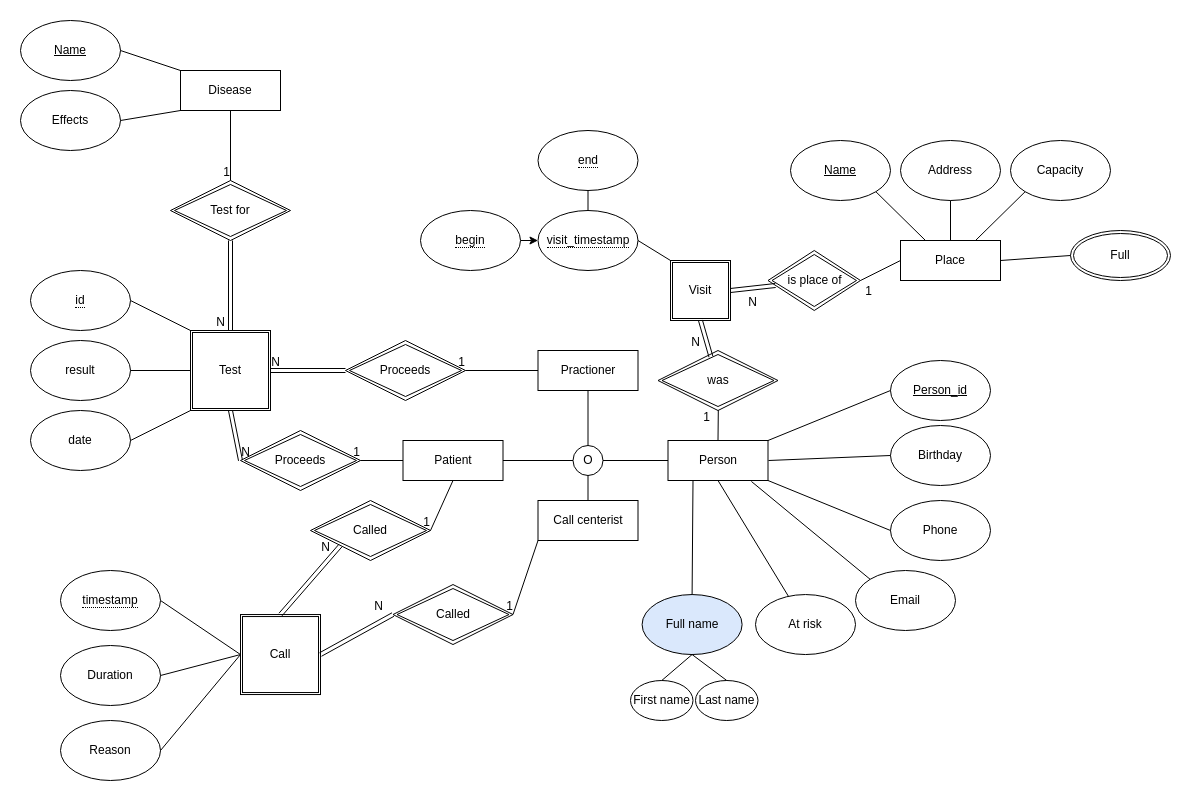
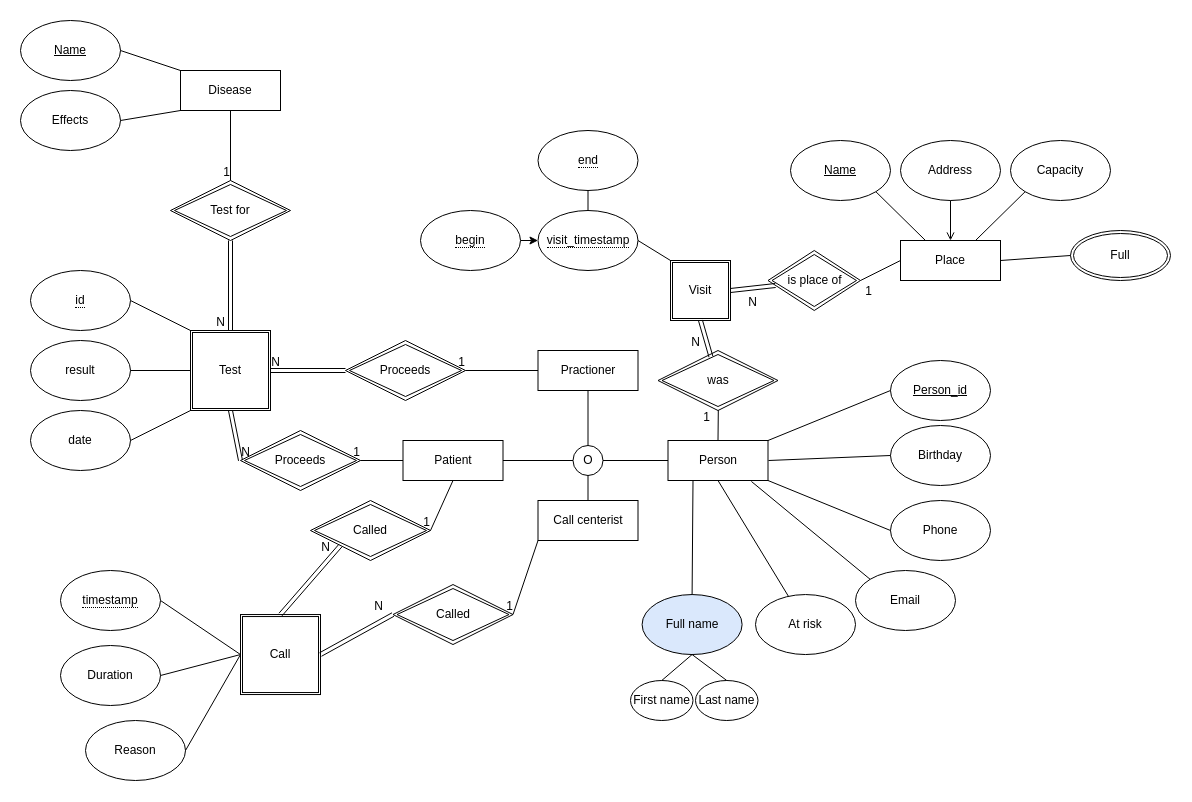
(951, 235) -> (951, 235)
(111, 751) -> (136, 751)
